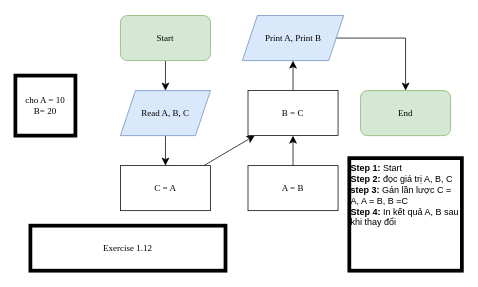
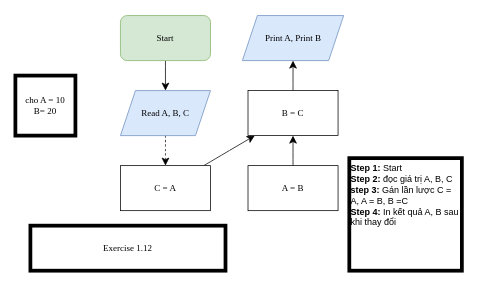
(405, 60) -> none
(405, 113) -> none
(165, 147) -> (165, 147)
